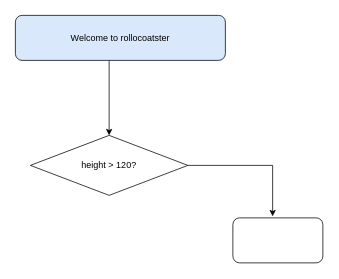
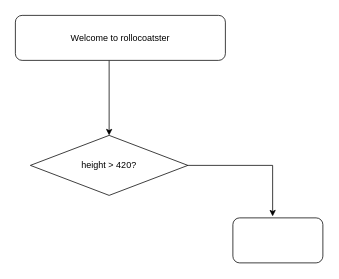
(120, 38) -> (120, 38)
(109, 165) -> (109, 165)
